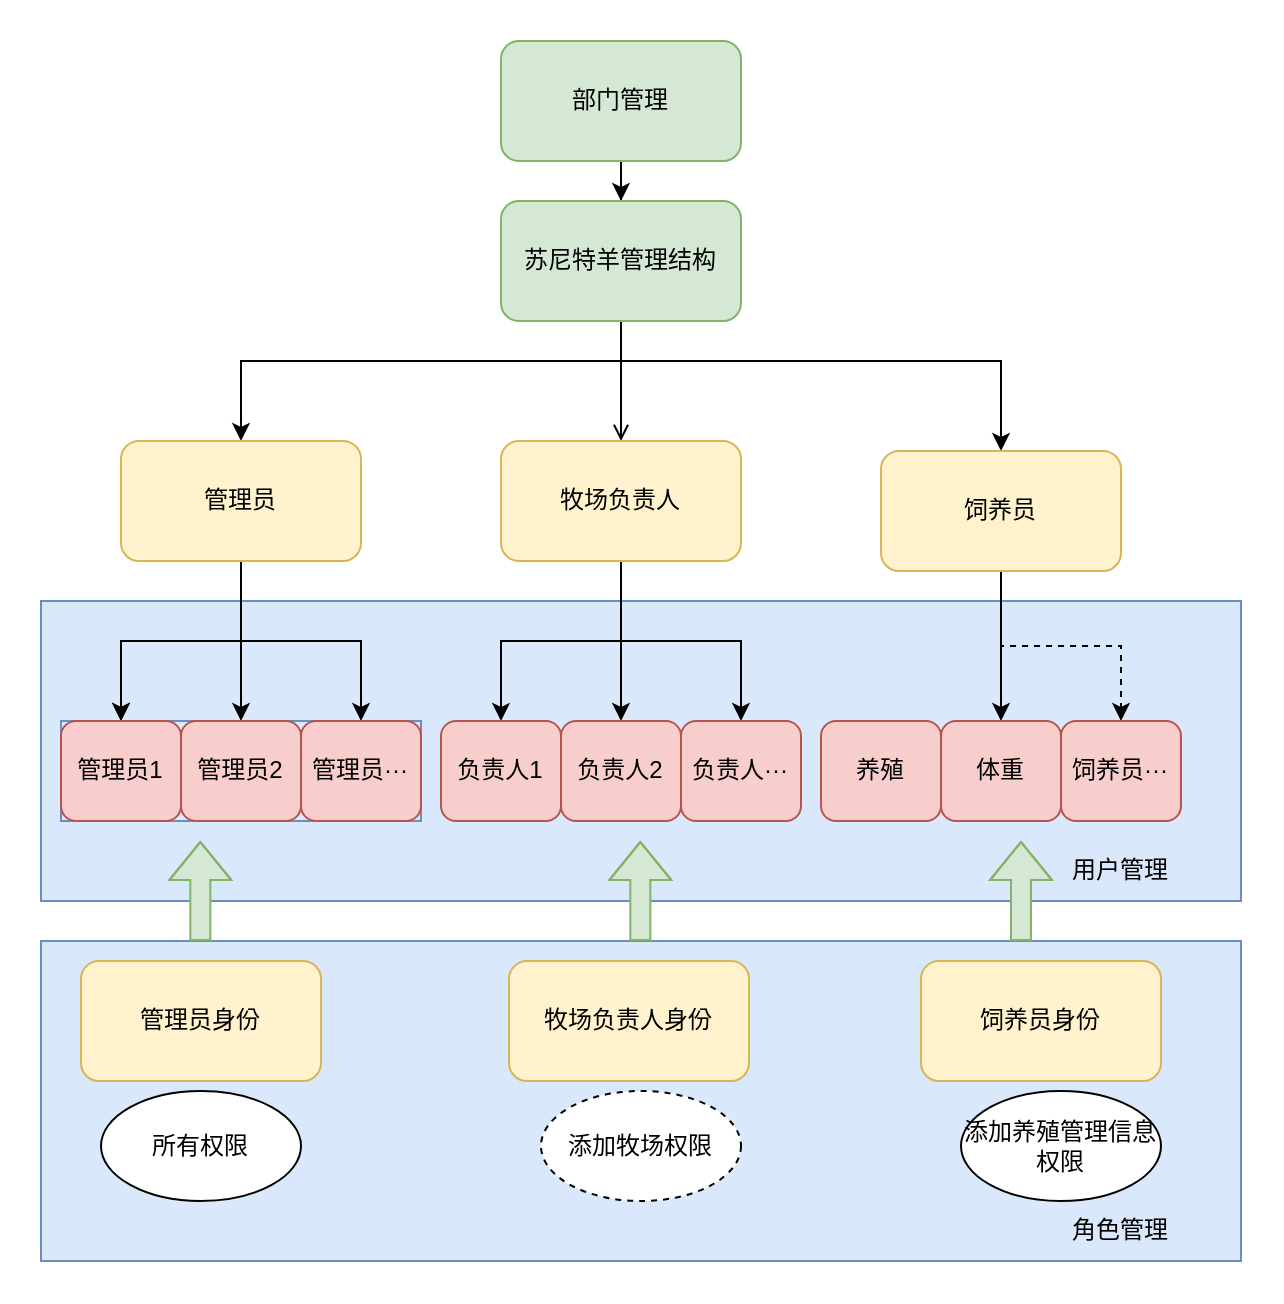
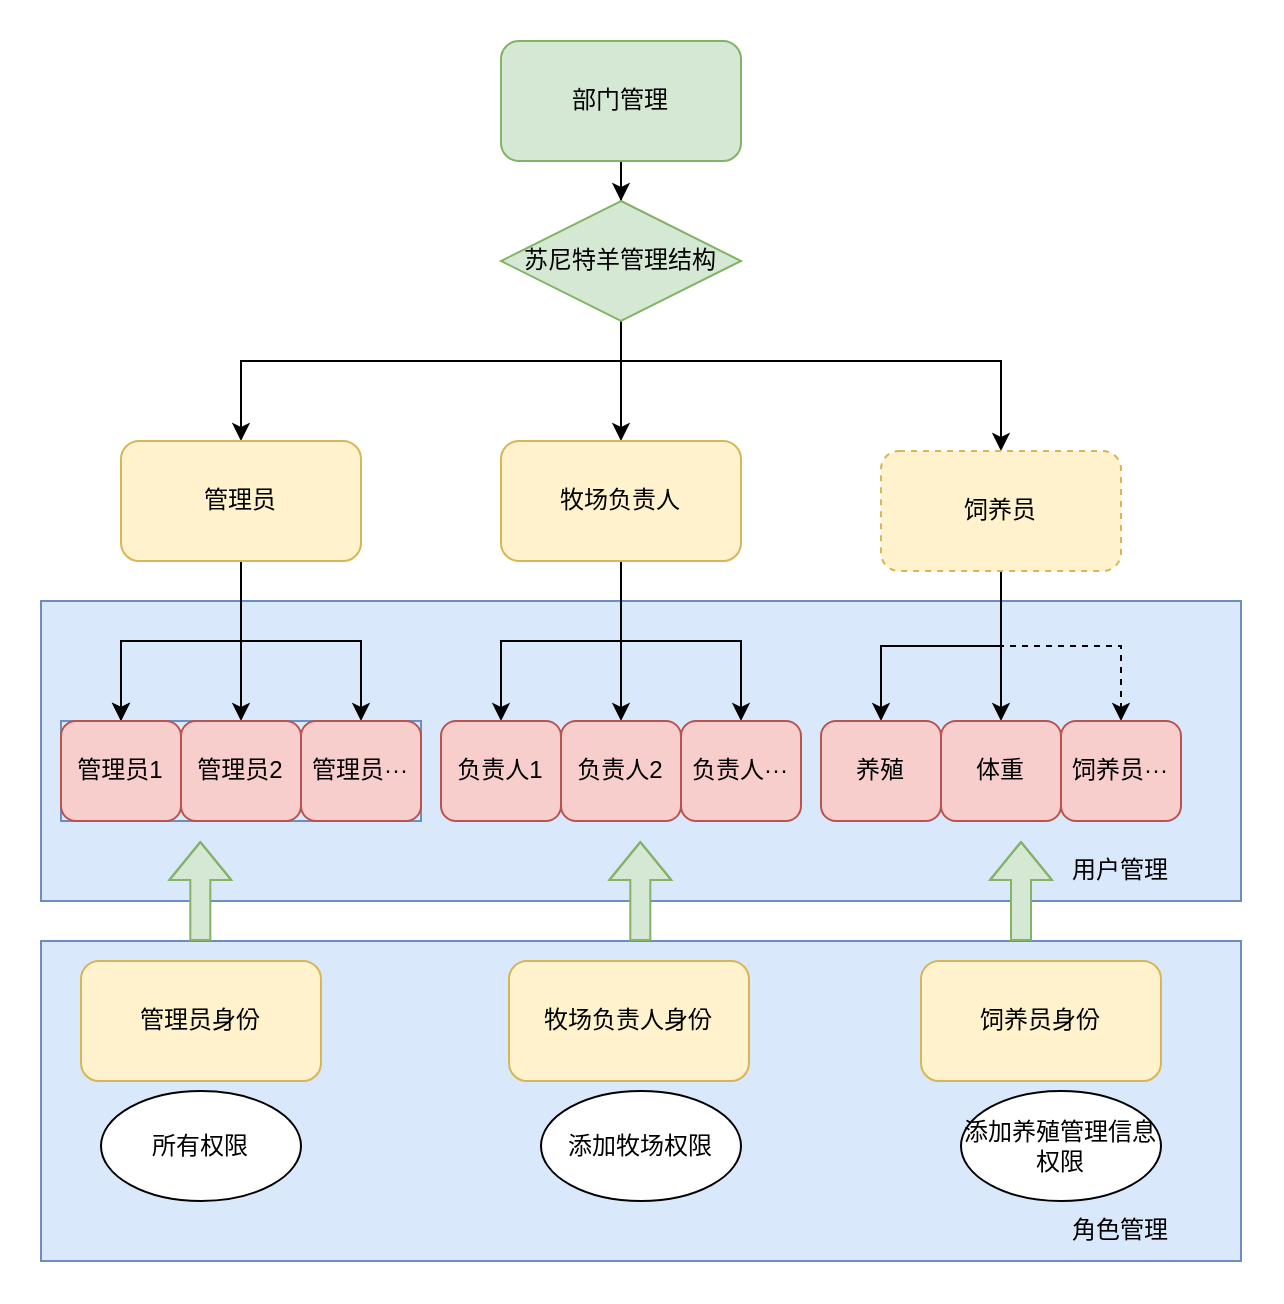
(621, 261) -> (621, 261)
(621, 428) -> (621, 426)
(1001, 511) -> (1001, 511)
none -> (909, 646)
(641, 1146) -> (641, 1146)
